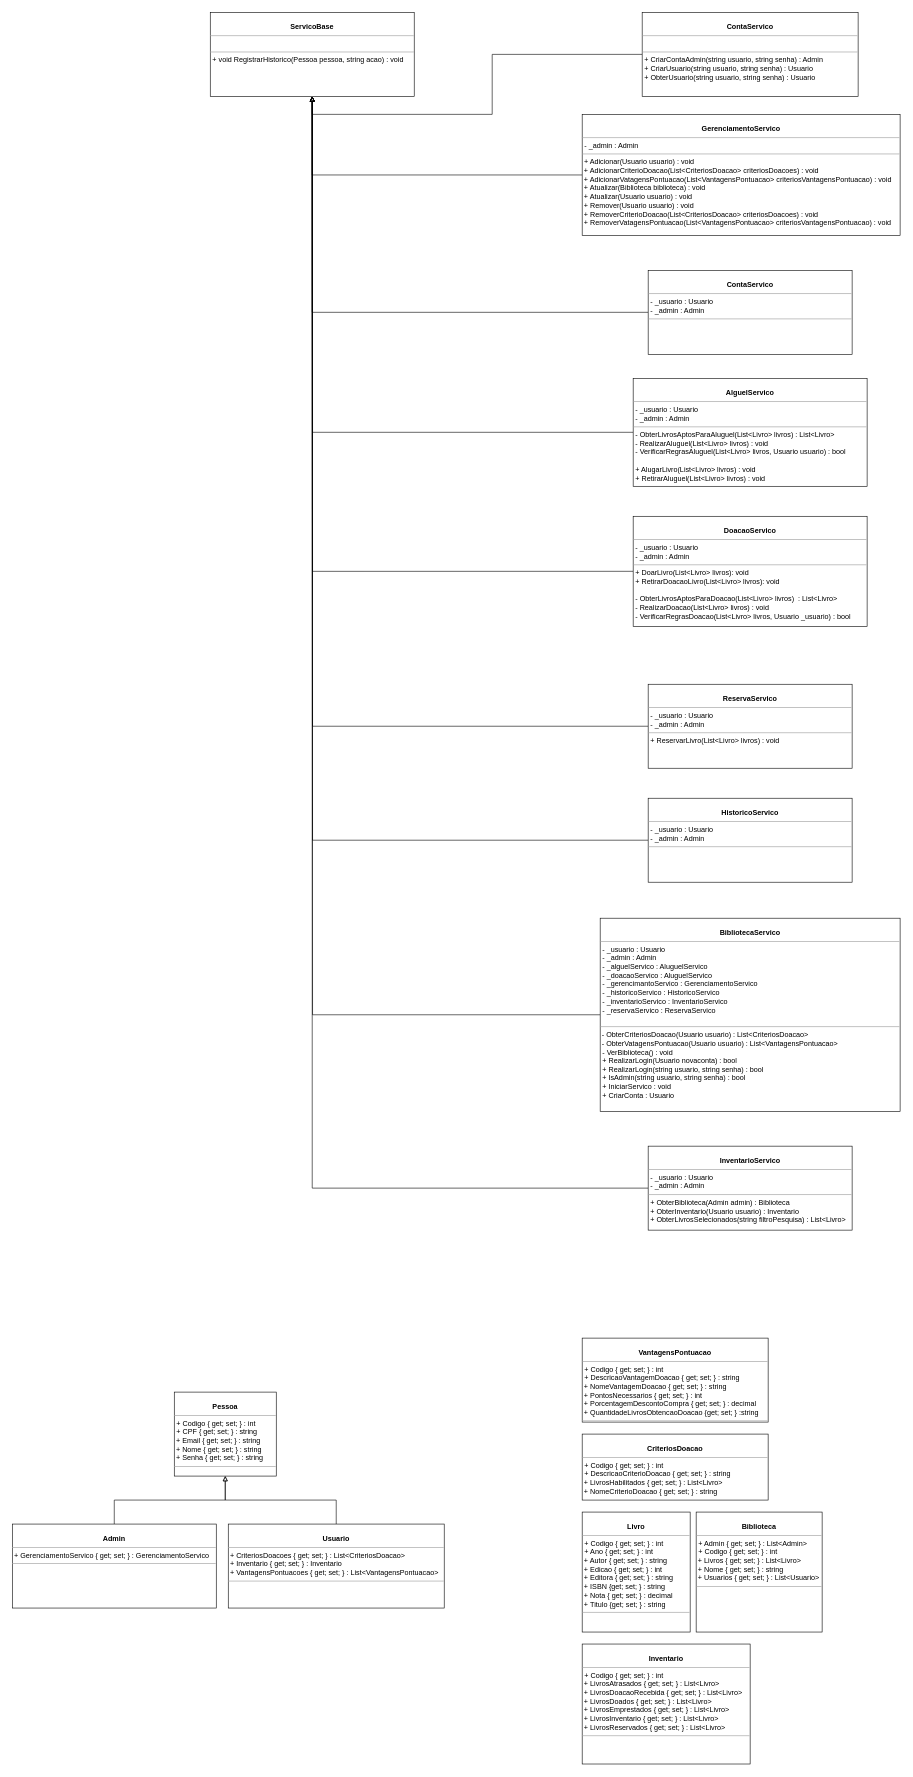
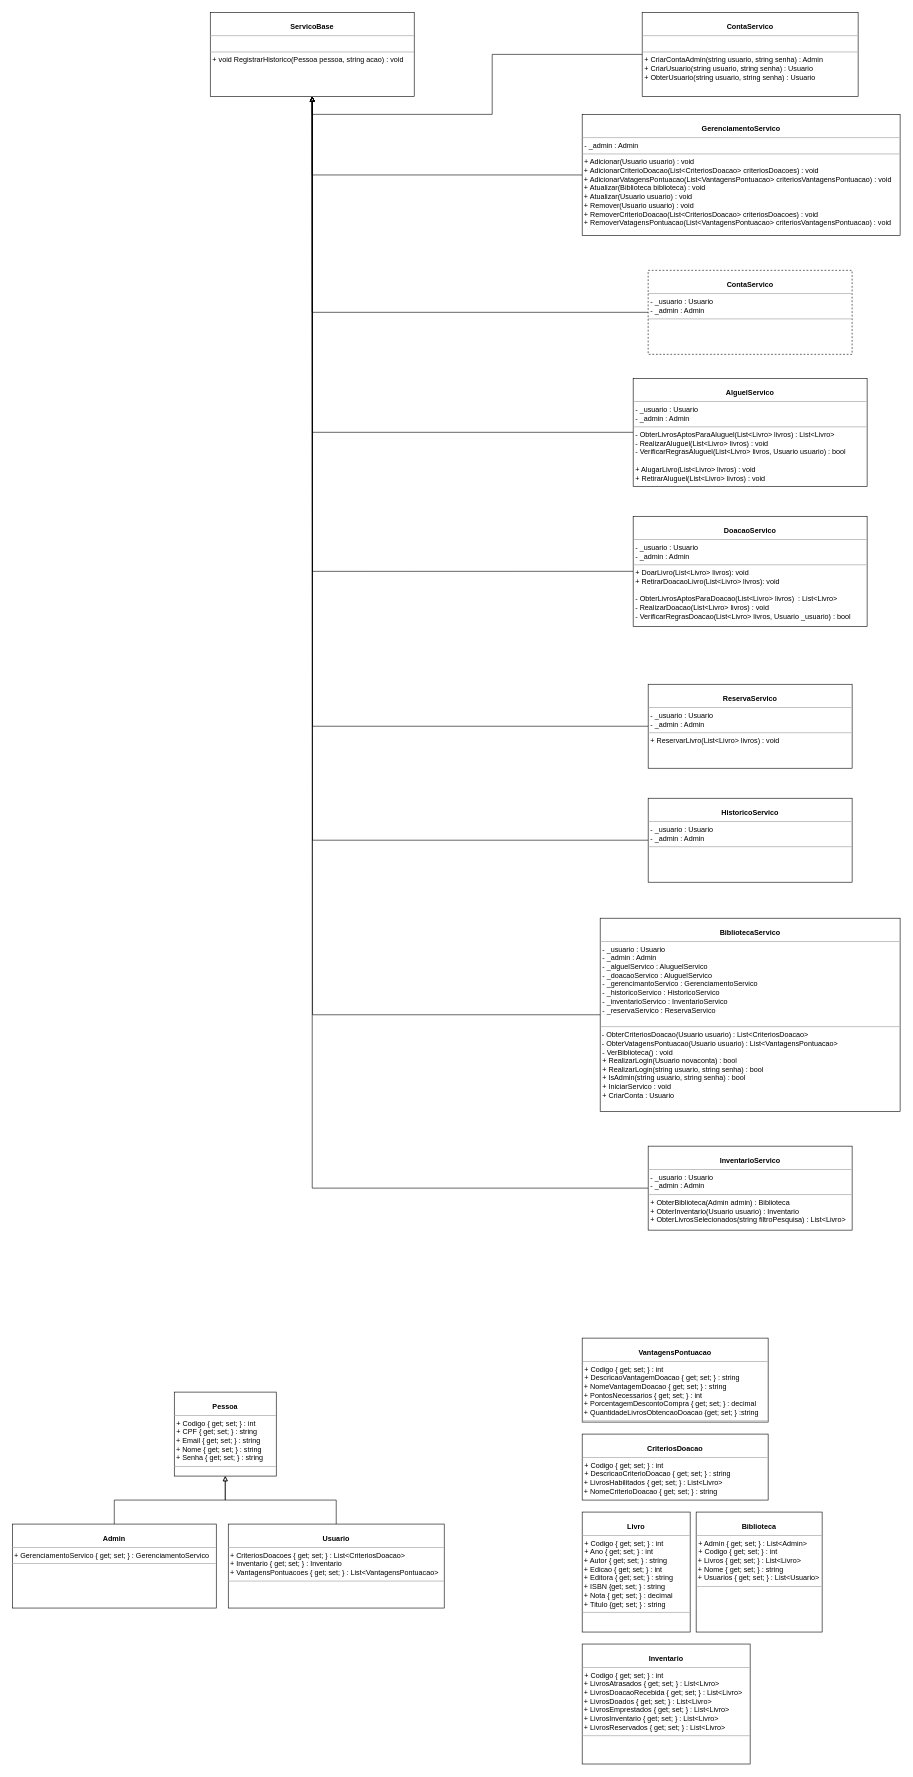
(750, 312) -> (750, 312)
